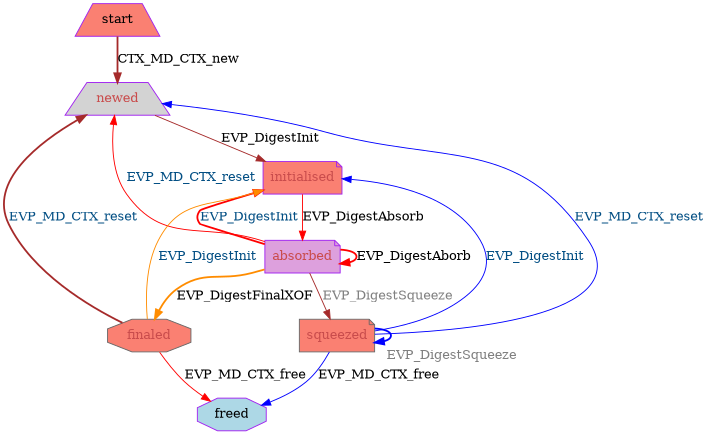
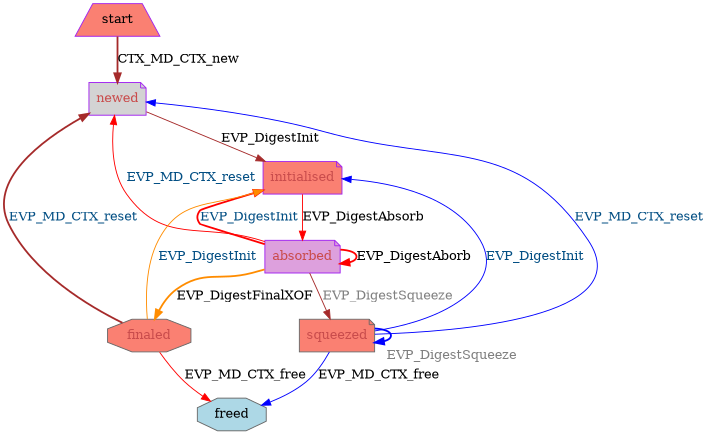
(118, 99) -> (118, 99)
(232, 414) -> (232, 414)
